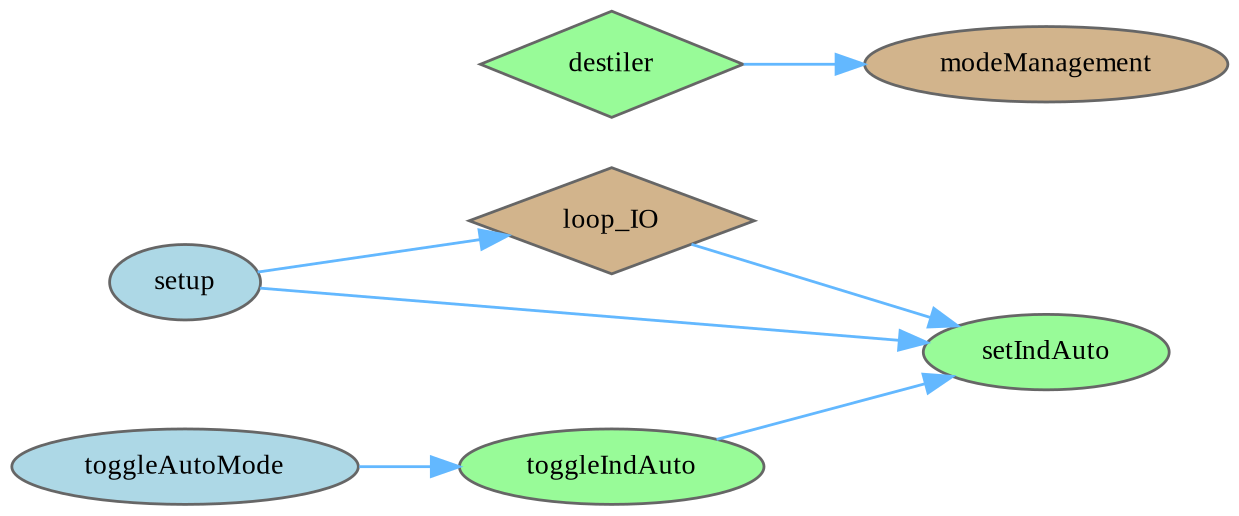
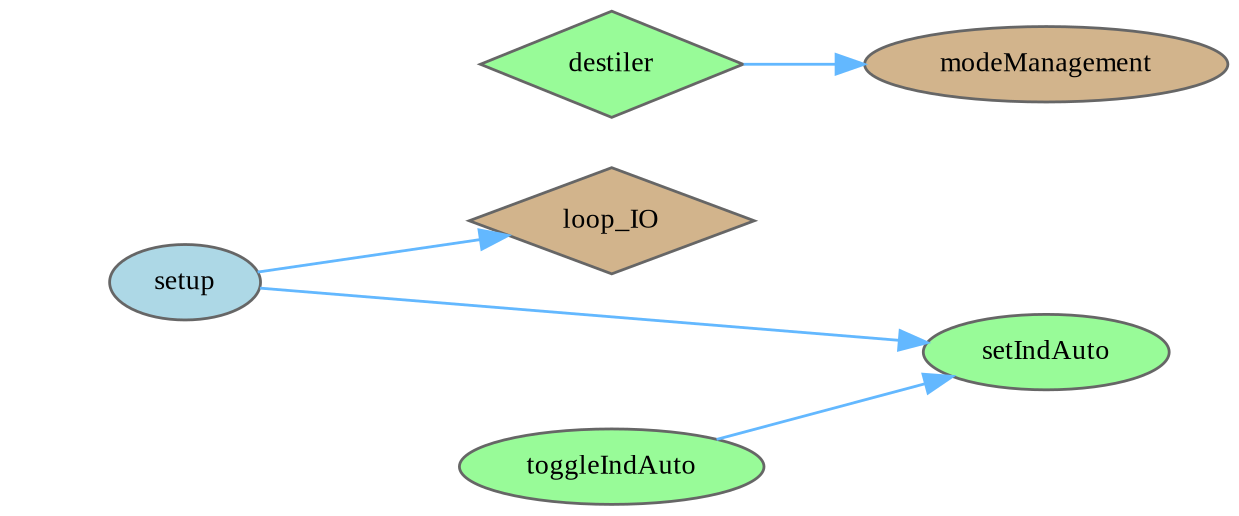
(811, 281) -> none
(185, 467) -> none
